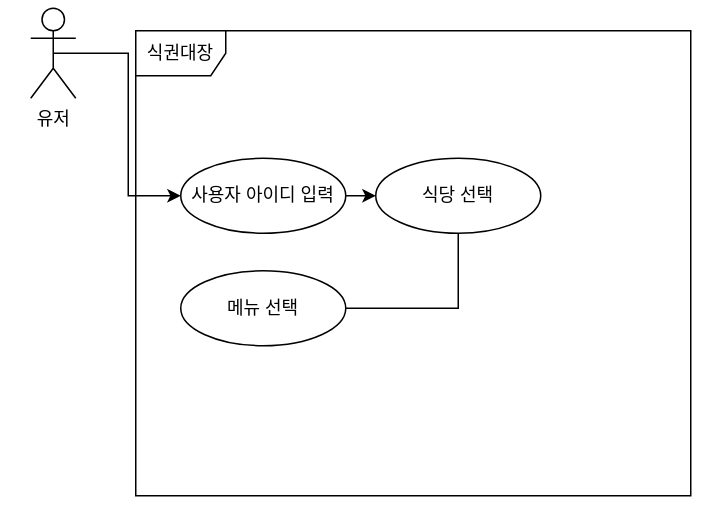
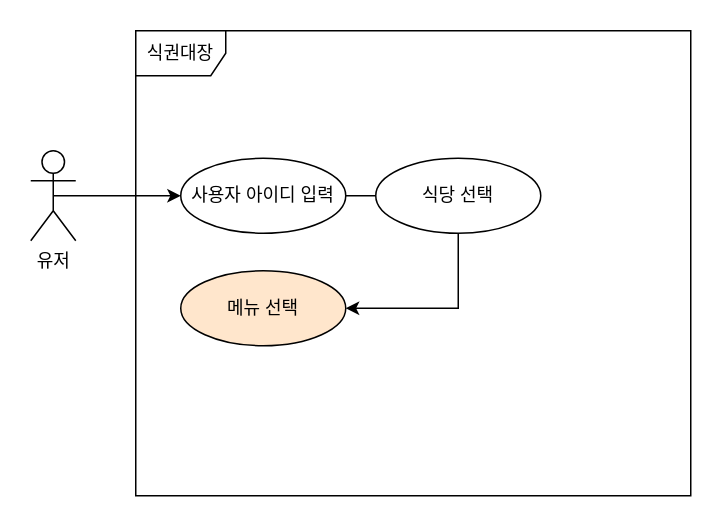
(53, 53) -> (53, 196)
(364, 196) -> (368, 196)
(263, 308) -> (263, 308)
(352, 308) -> (357, 308)
